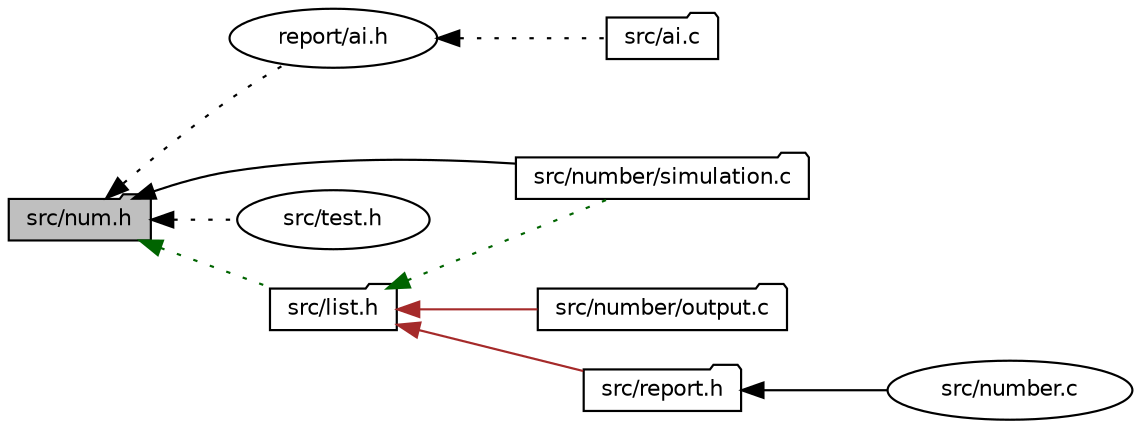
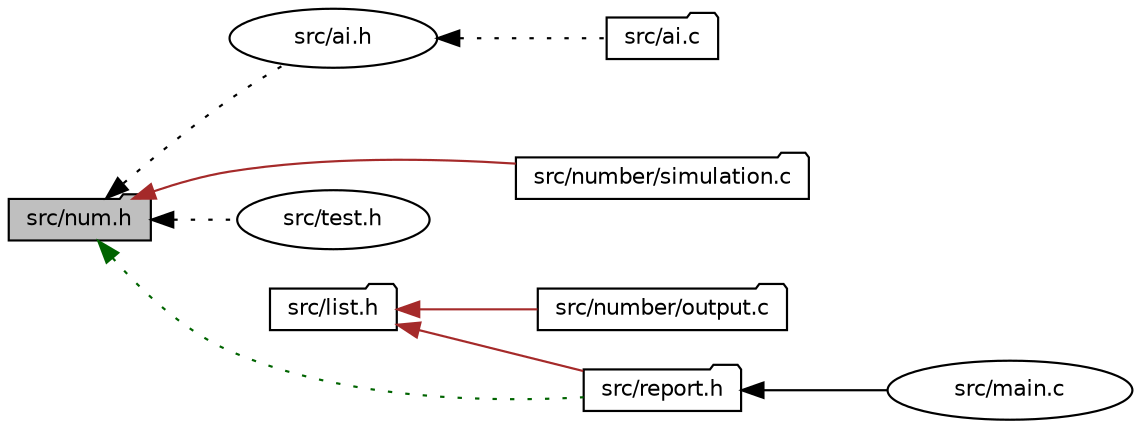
(333, 38) -> (333, 38)
(333, 161) -> (333, 161)
(508, 240) -> none
(217, 268) -> (329, 382)
(1010, 390) -> (1010, 390)
